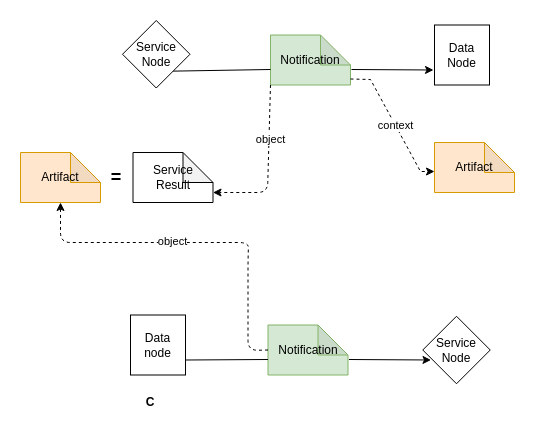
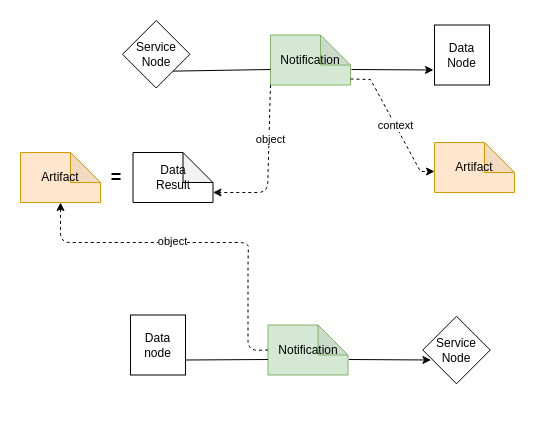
(174, 178) -> (174, 178)
(151, 403) -> none
